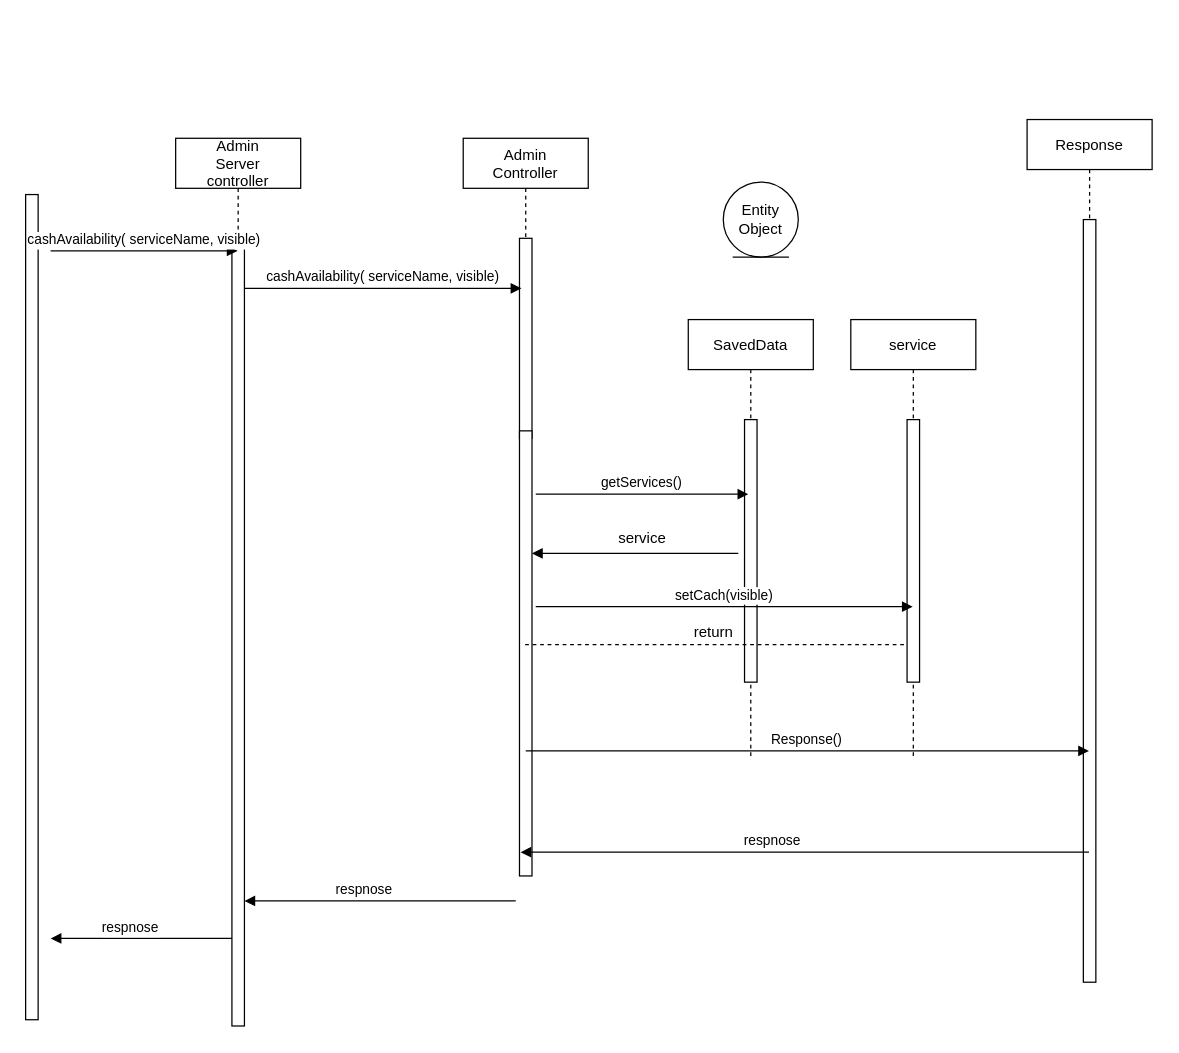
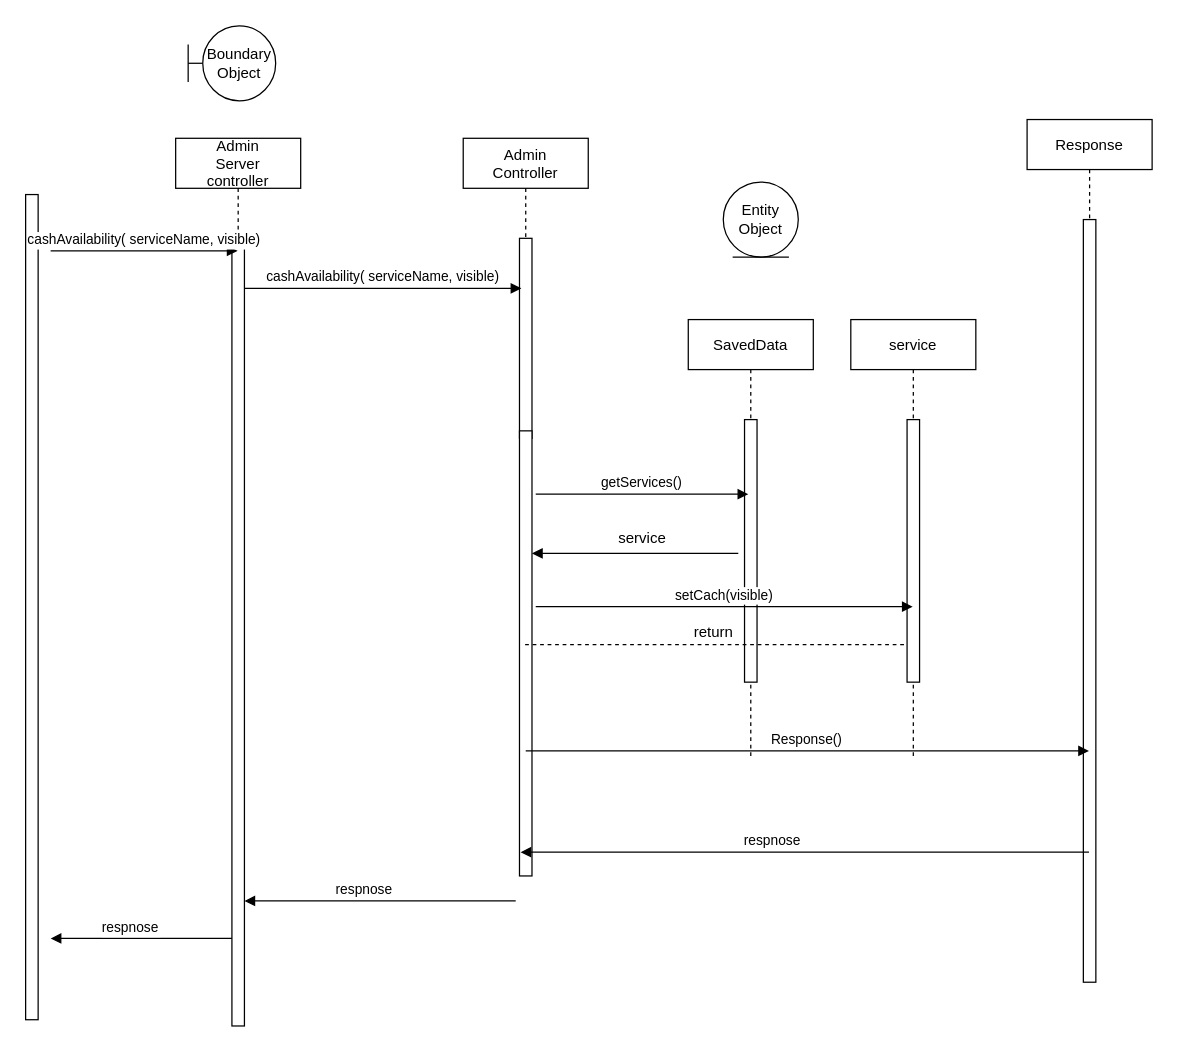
none -> (232, 63)
